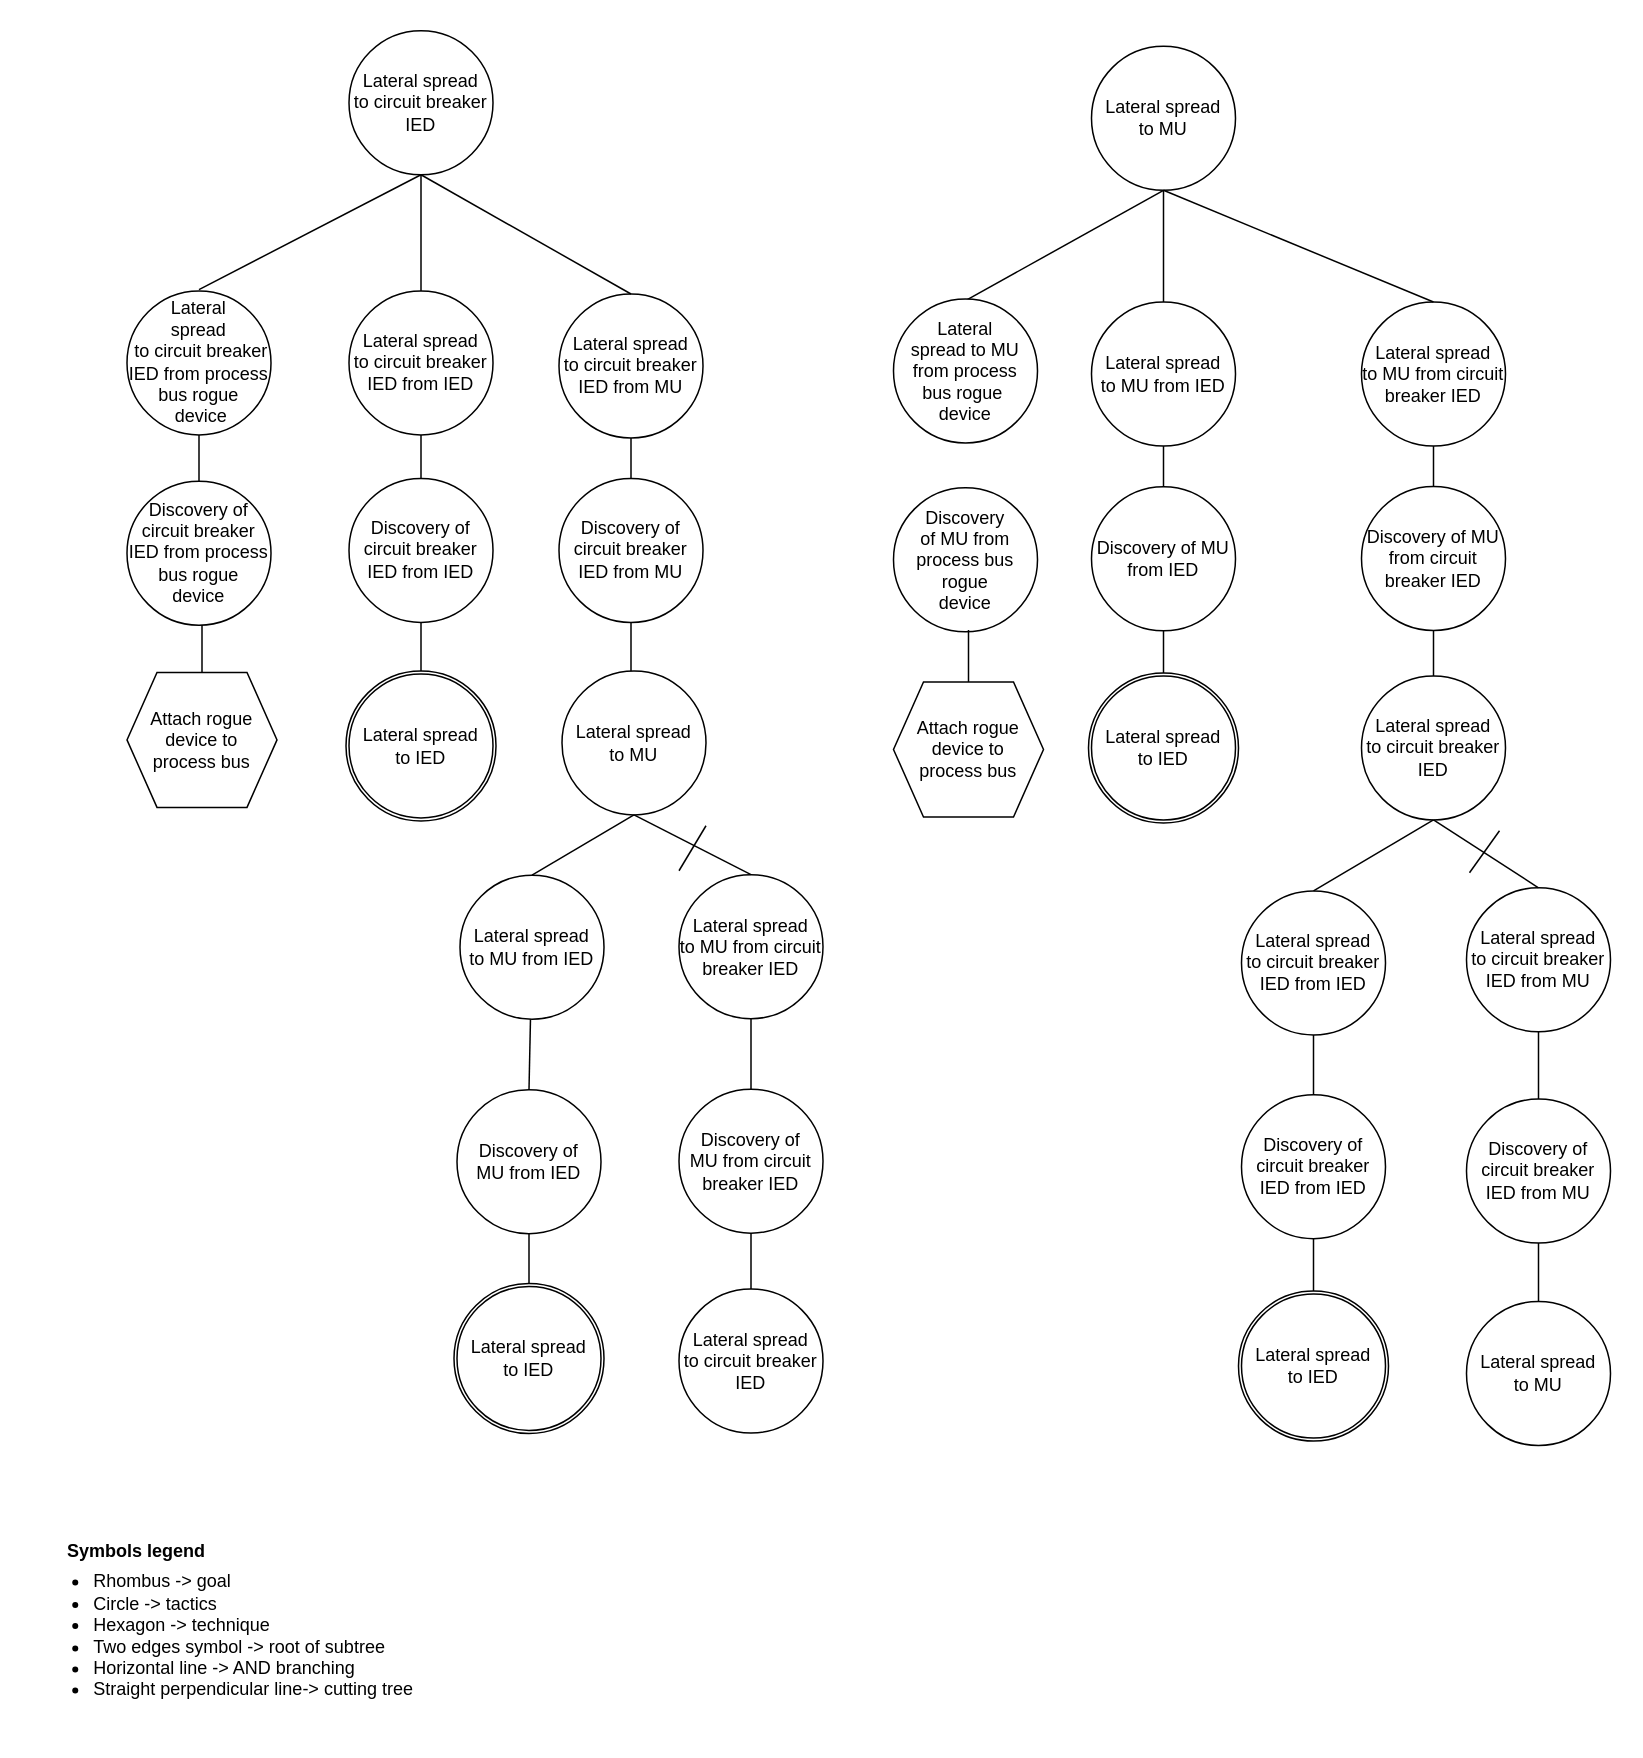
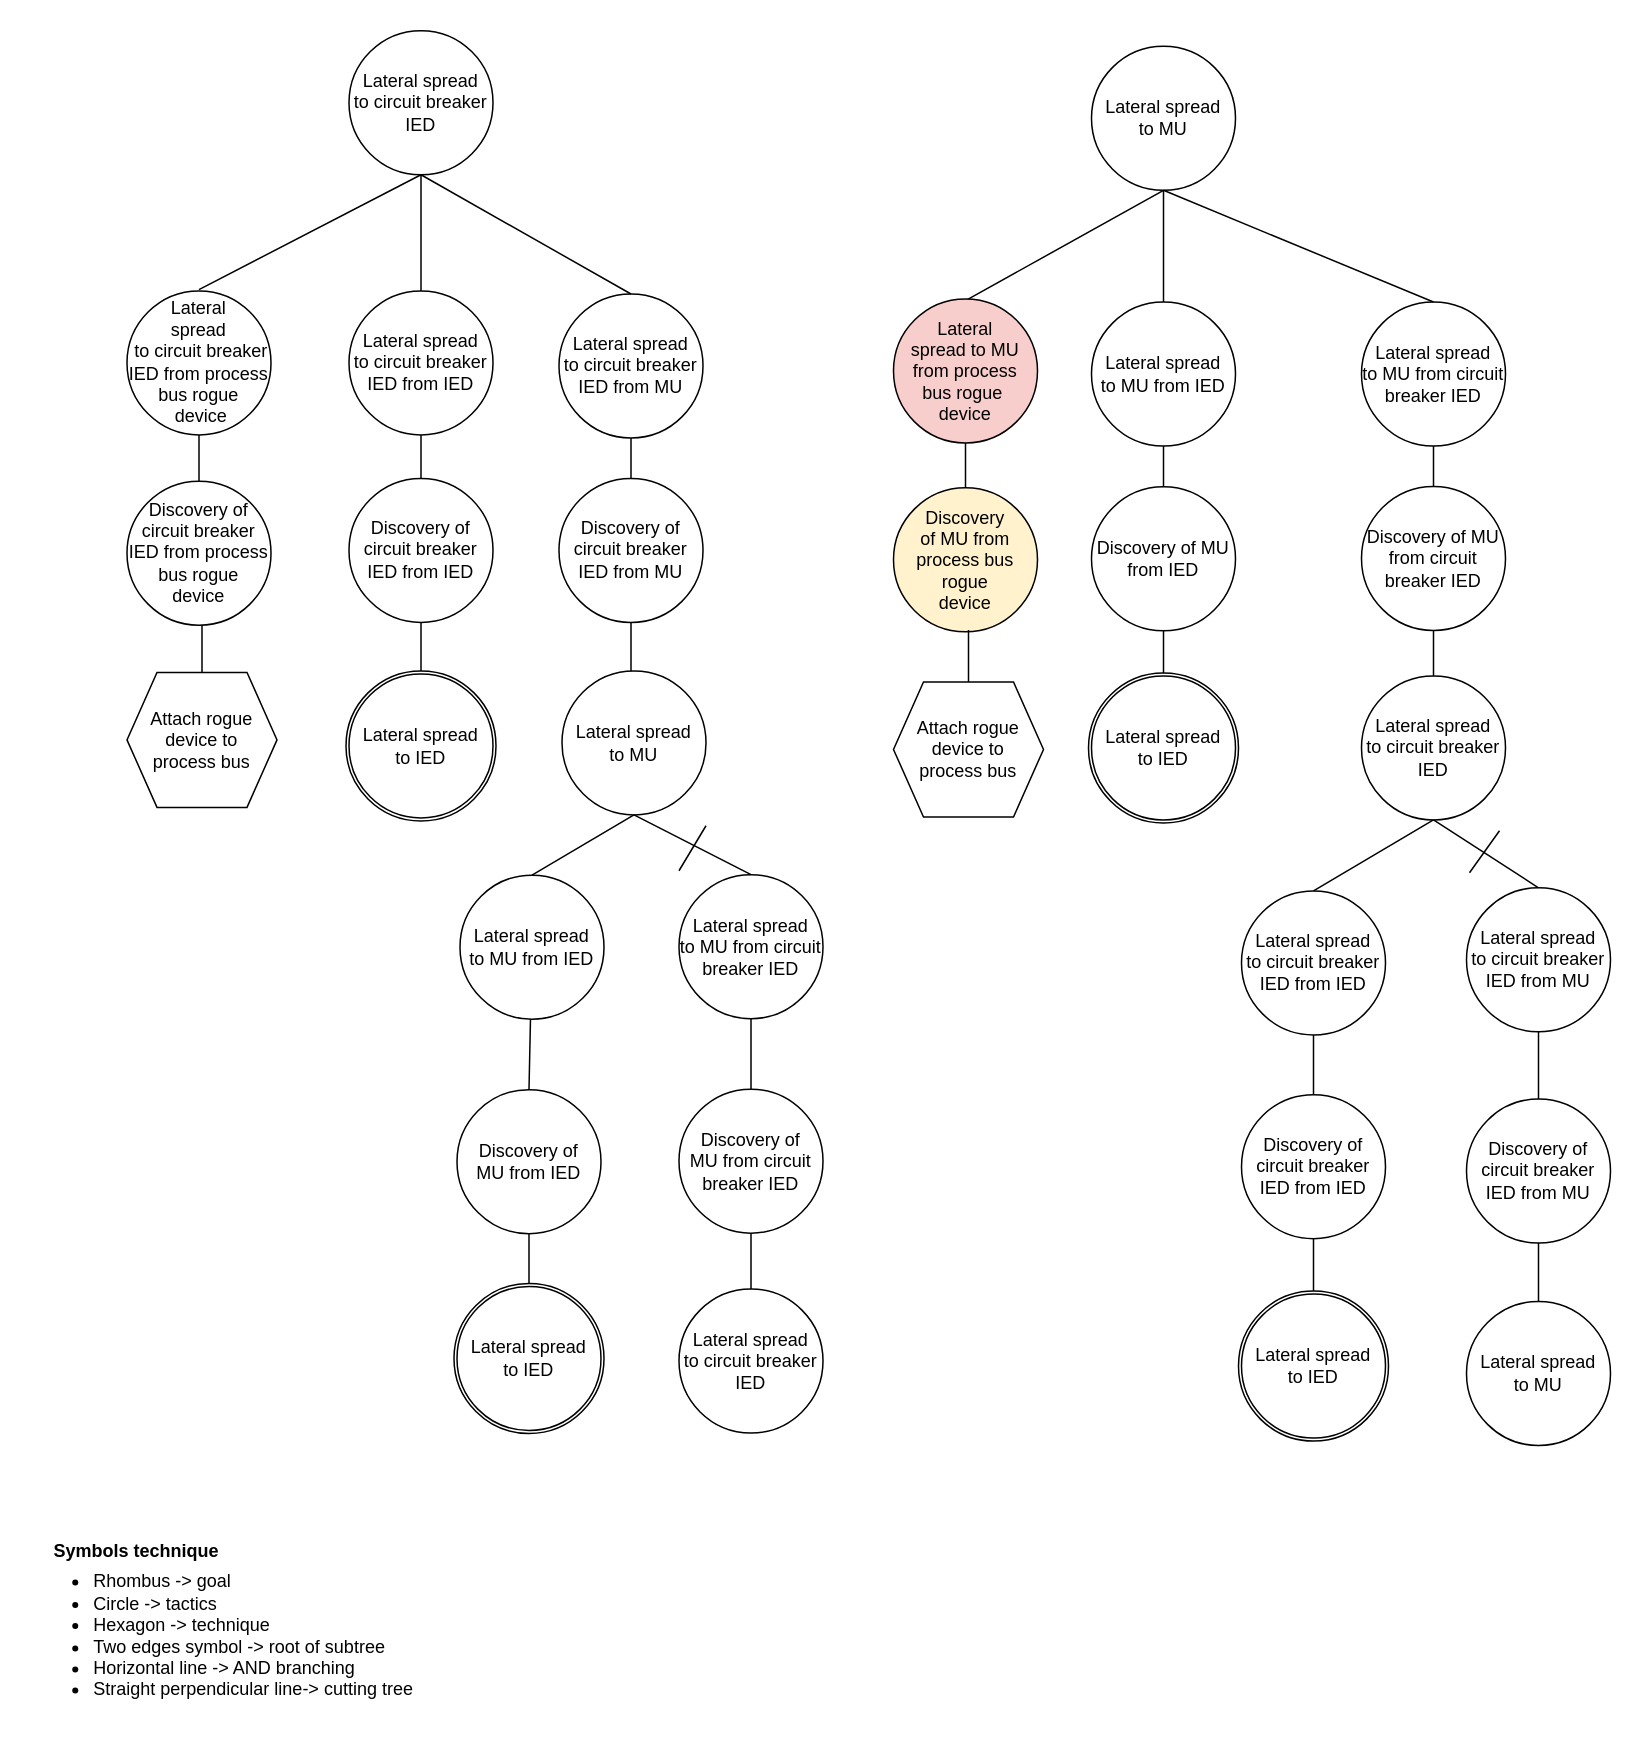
(965, 371) -> (965, 371)
none -> (965, 465)
(965, 560) -> (965, 560)
(137, 1546) -> (137, 1546)
